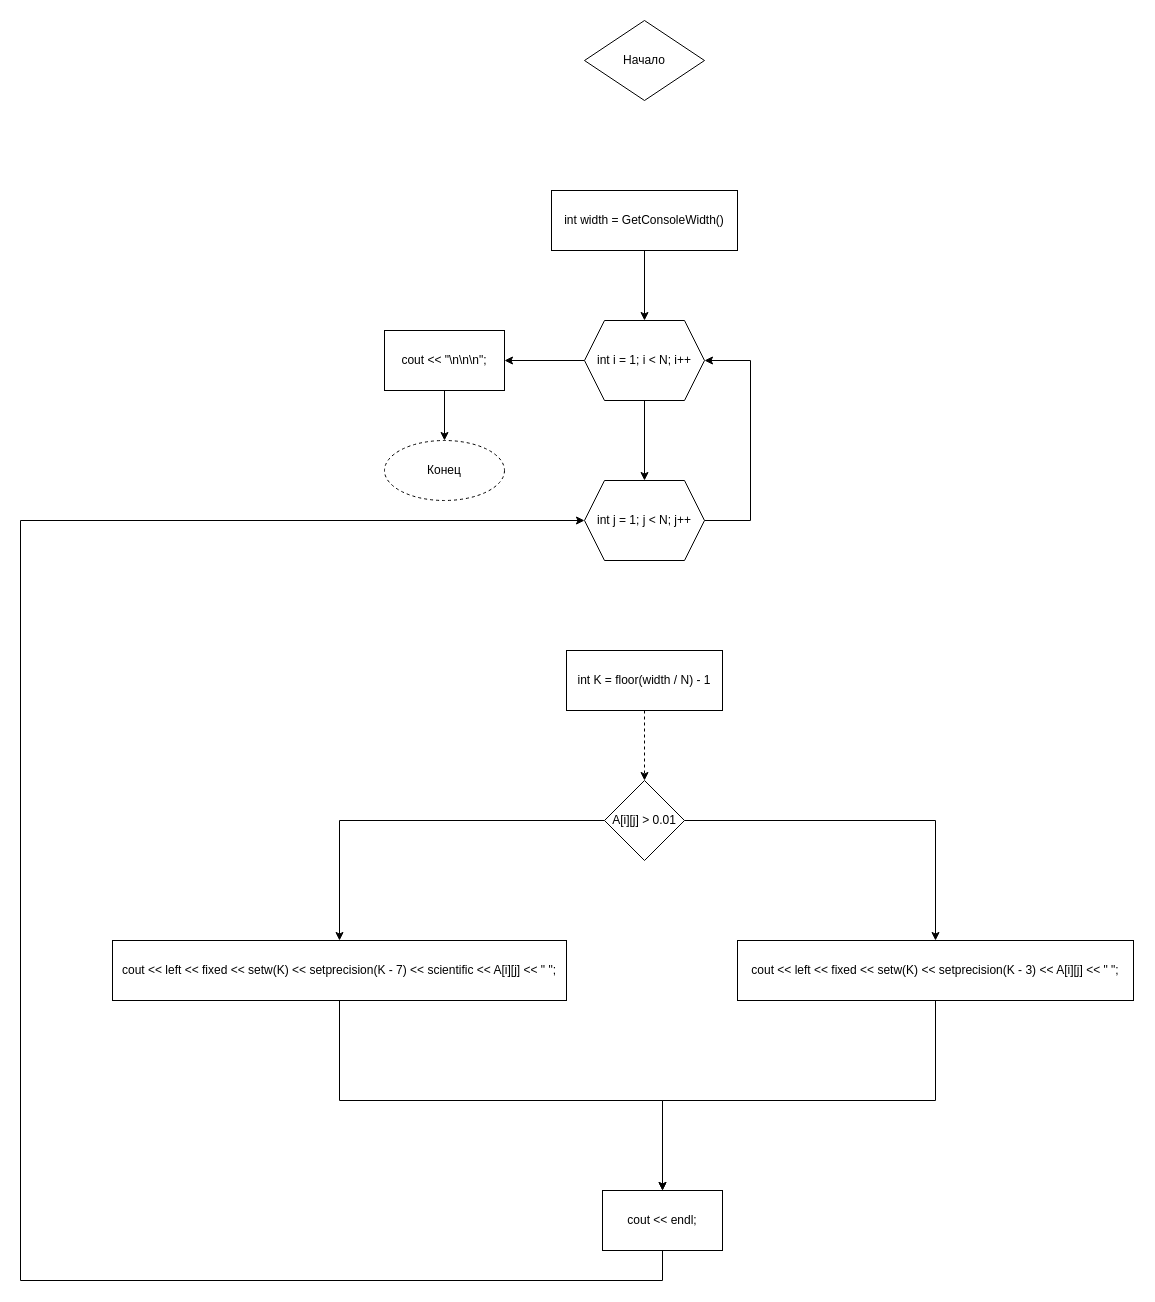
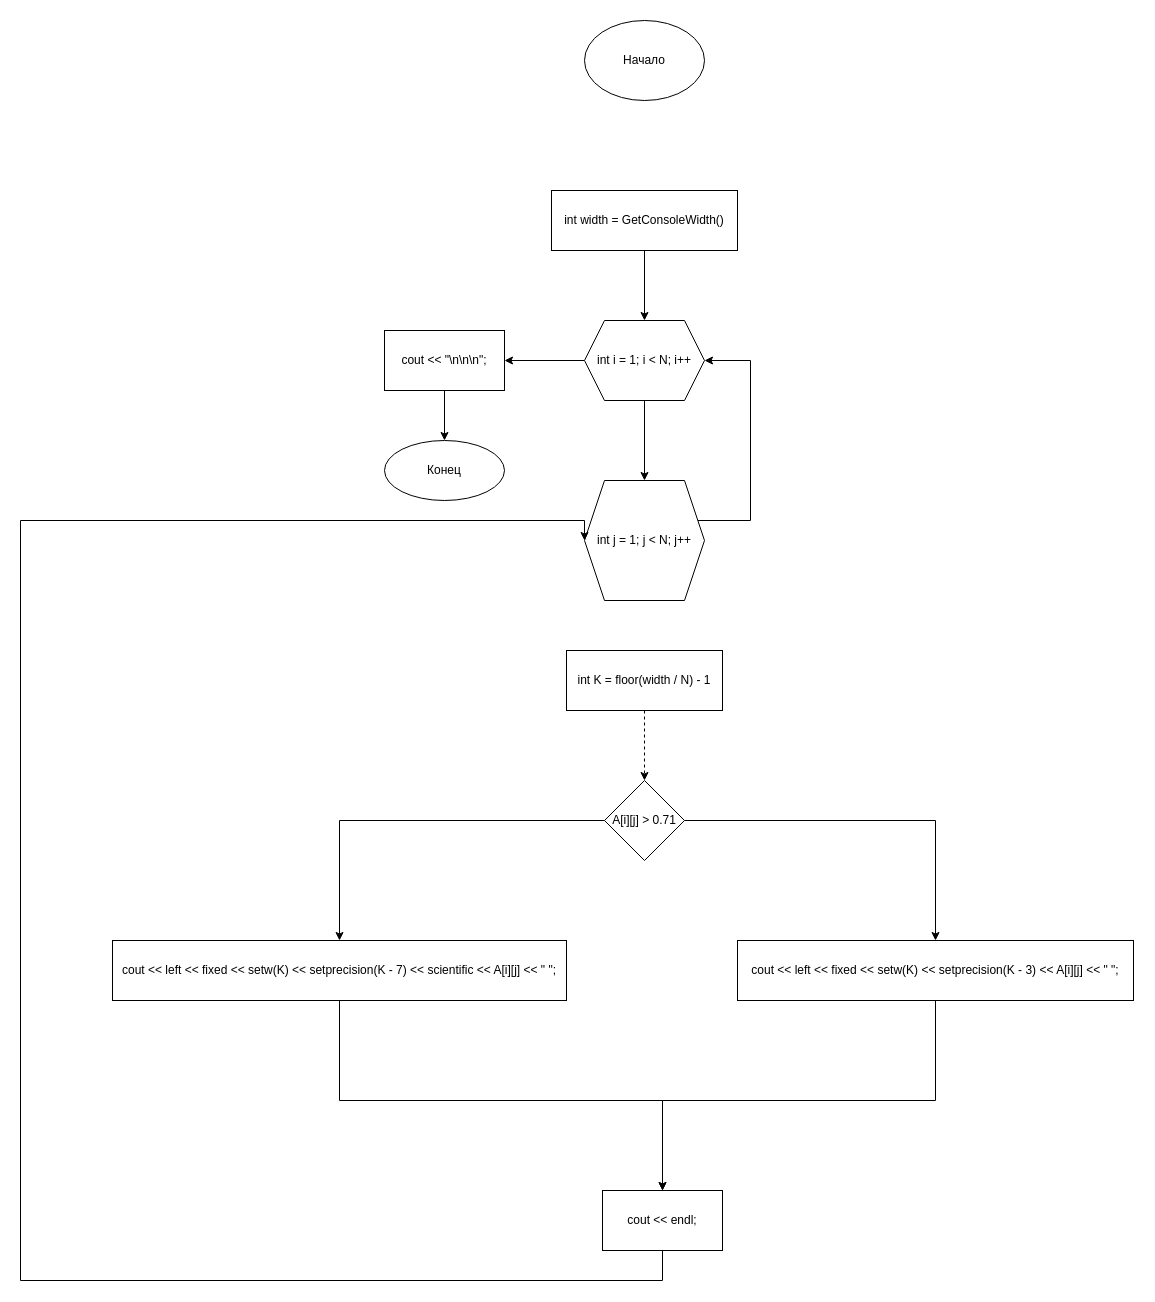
(645, 61) -> (645, 61)
(445, 471) -> (445, 471)
(645, 521) -> (645, 541)
(645, 821) -> (645, 821)
